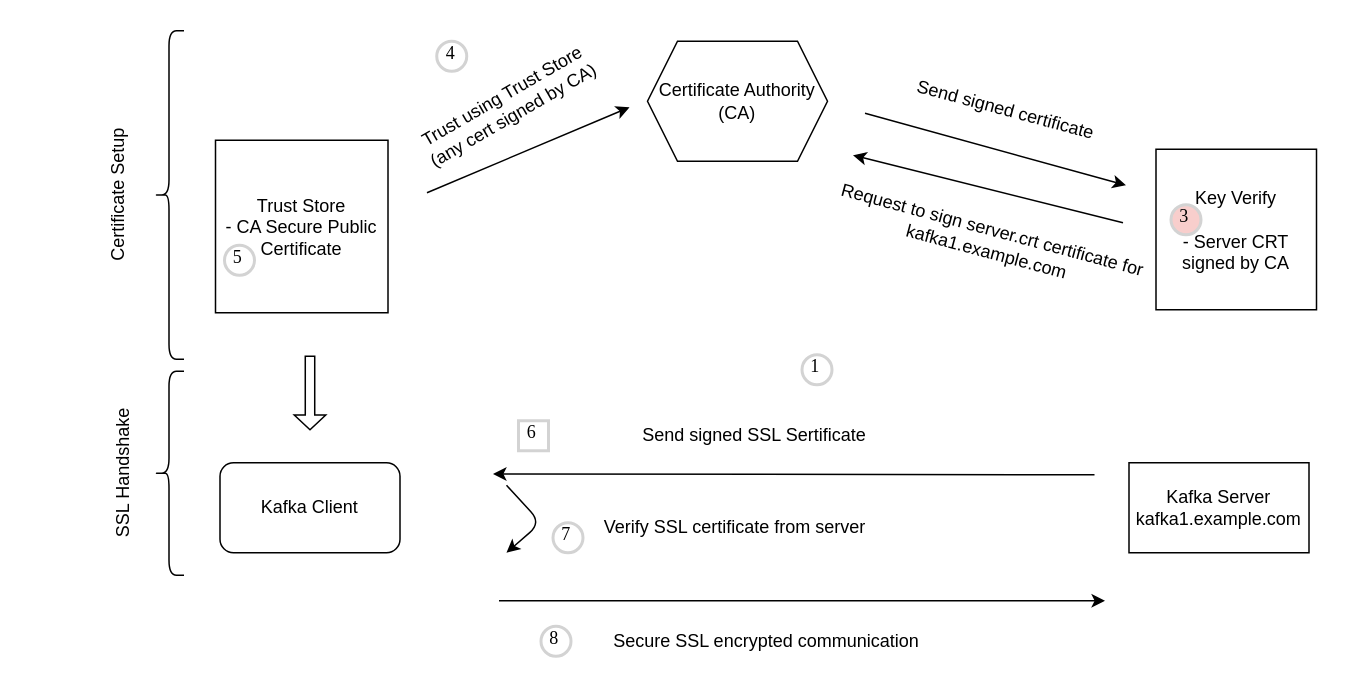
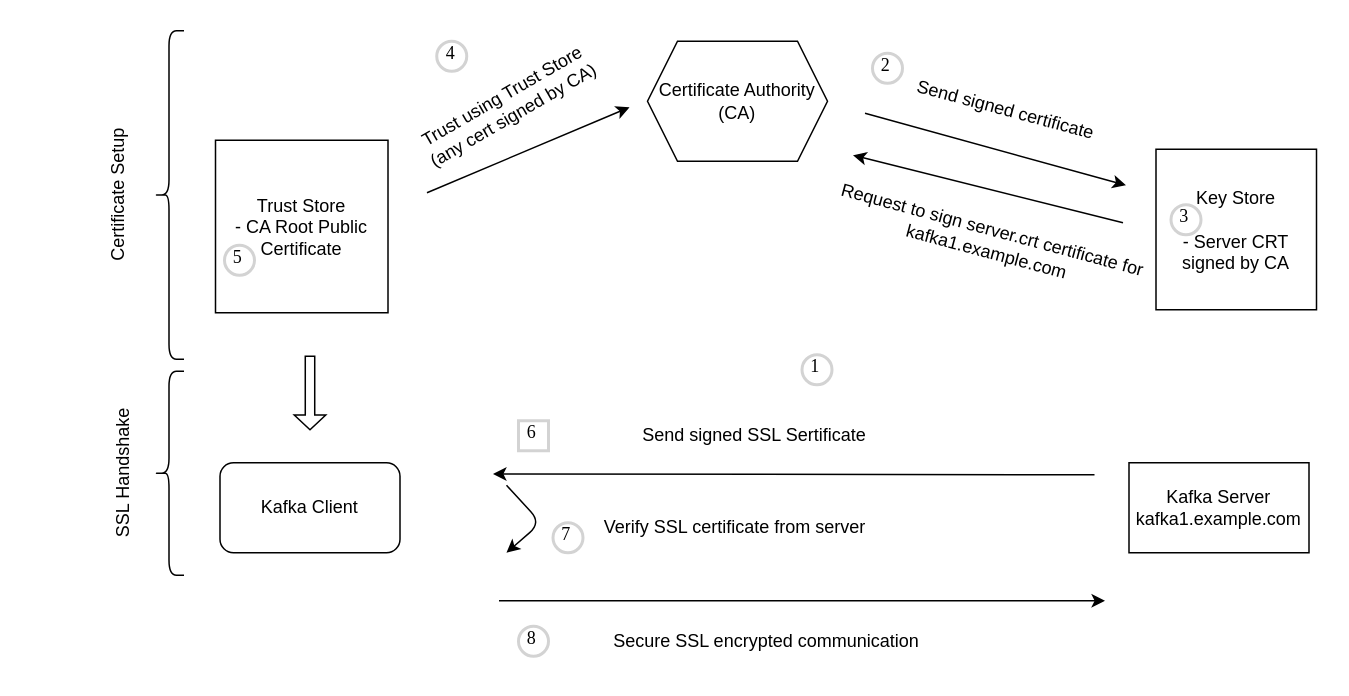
none -> (887, 68)
(1186, 220) -> (1186, 220)
(302, 227) -> (302, 227)
(1236, 230) -> (1236, 230)
(556, 641) -> (533, 641)
